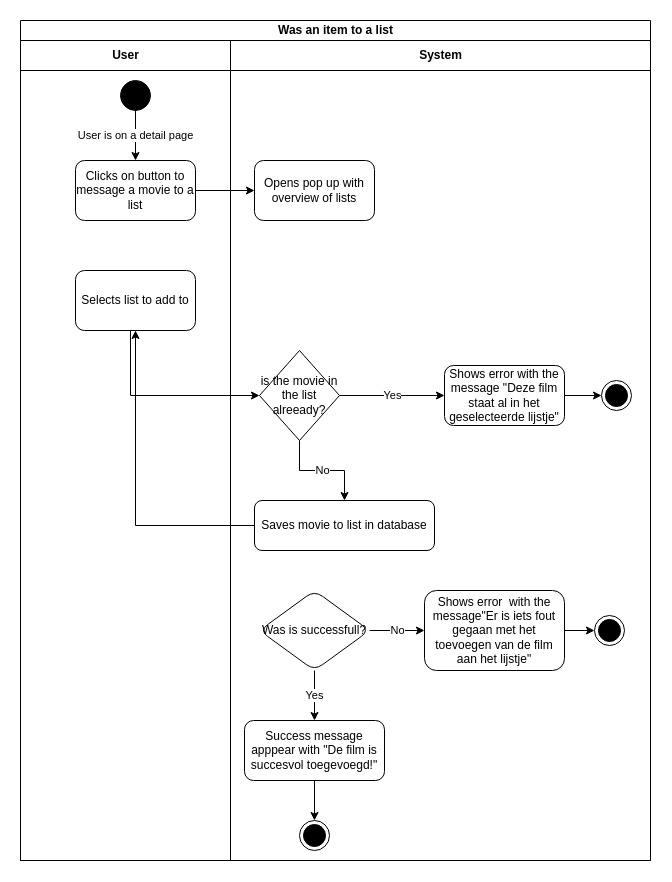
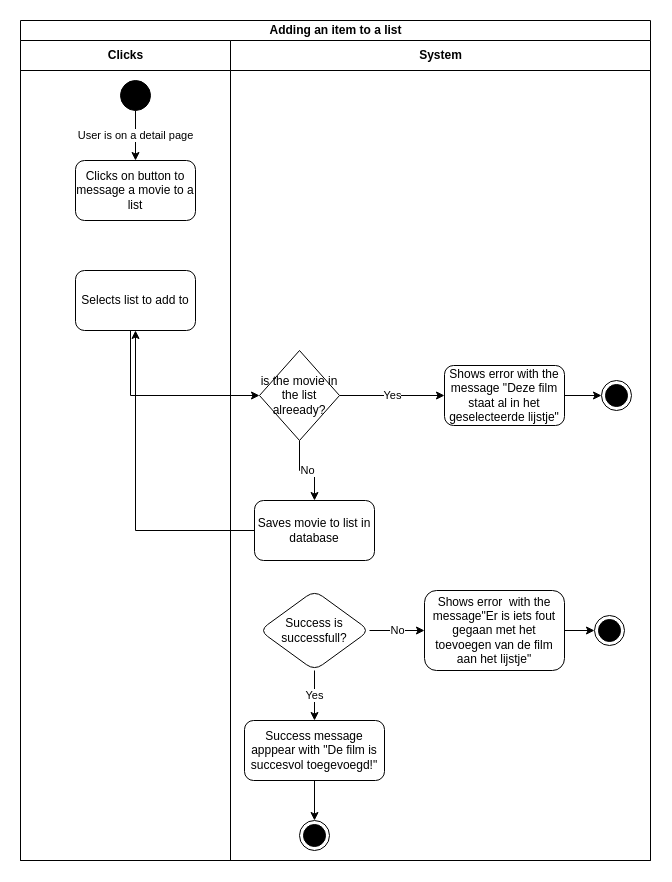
(336, 31) -> (336, 31)
(126, 56) -> (126, 56)
(222, 191) -> none
(315, 191) -> none
(345, 526) -> (315, 531)
(315, 631) -> (315, 631)
